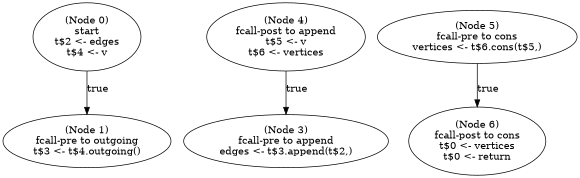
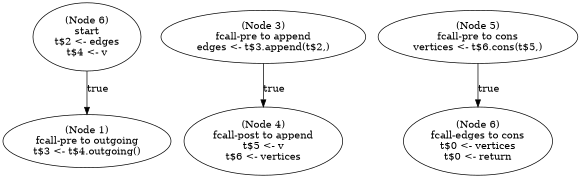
(87, 37) -> (87, 37)
(286, 89) -> (263, 82)
(477, 141) -> (478, 141)
